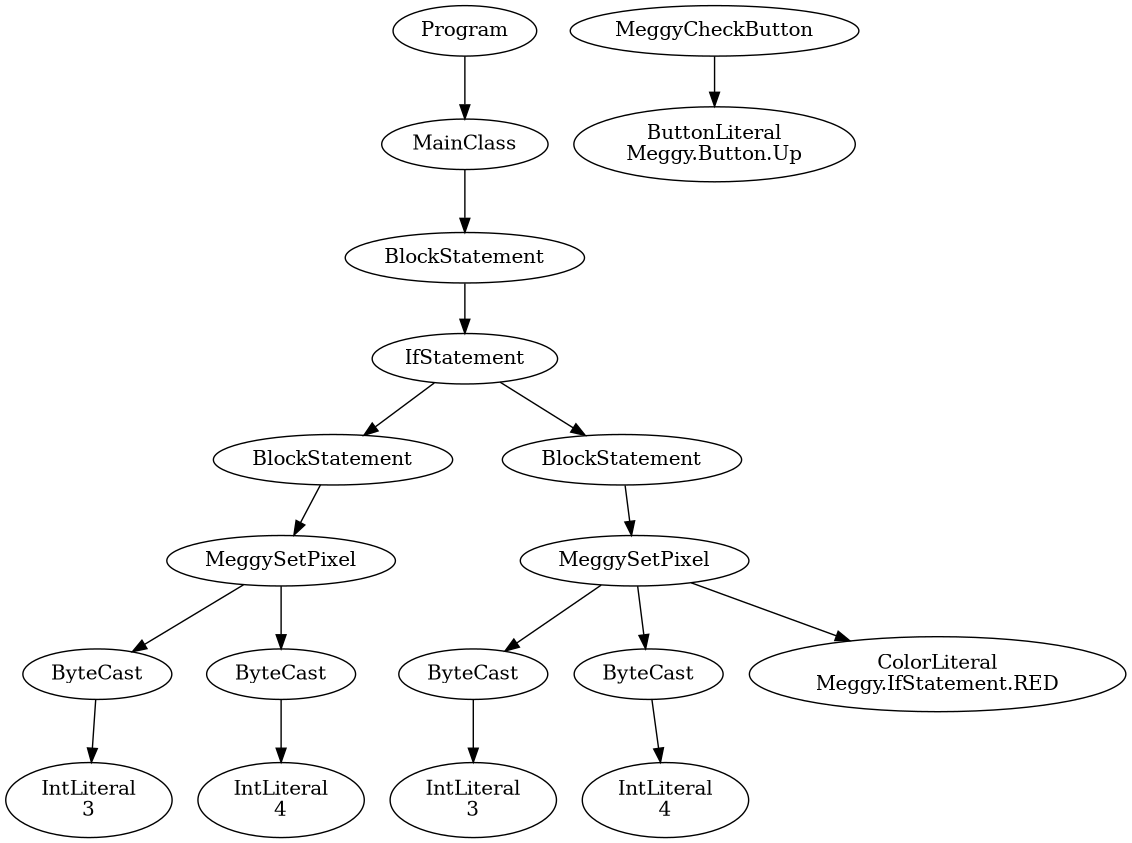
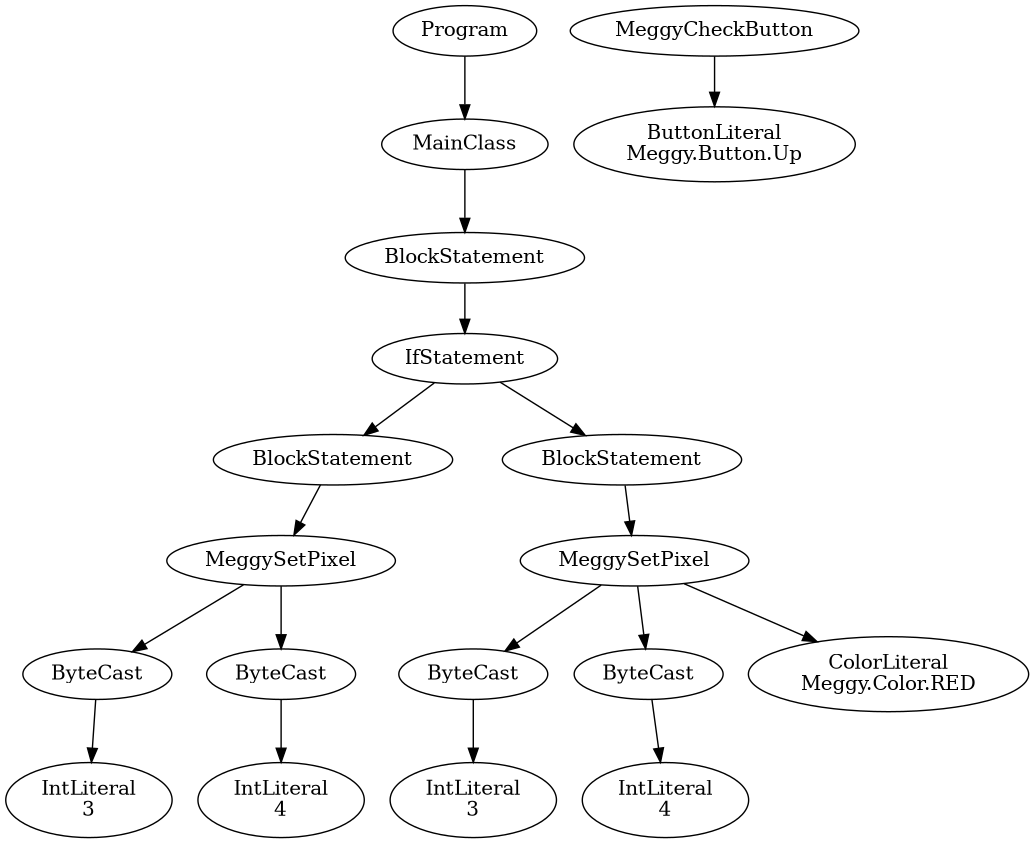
(938, 674) -> (889, 674)
